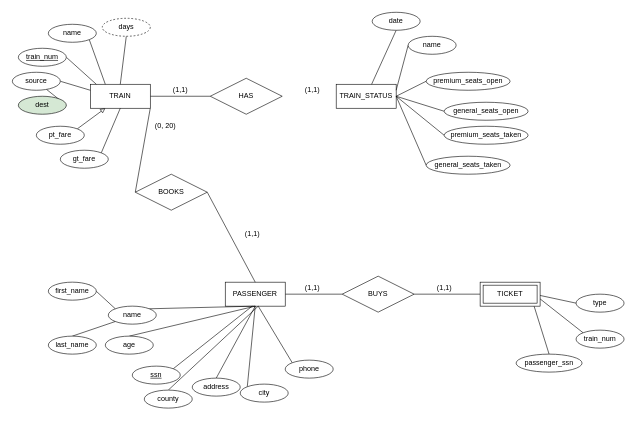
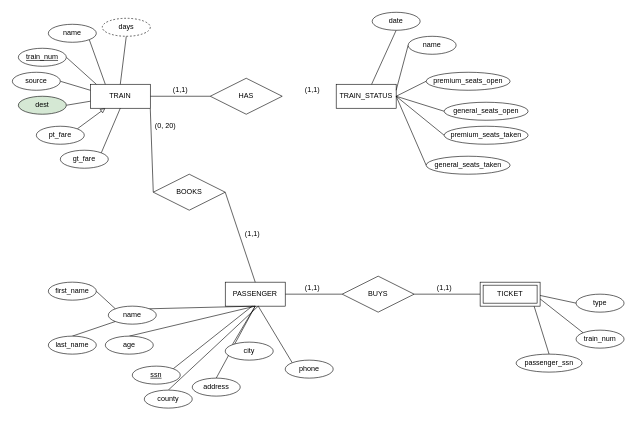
(53, 95) -> (78, 103)
(171, 192) -> (189, 192)
(264, 393) -> (249, 351)
